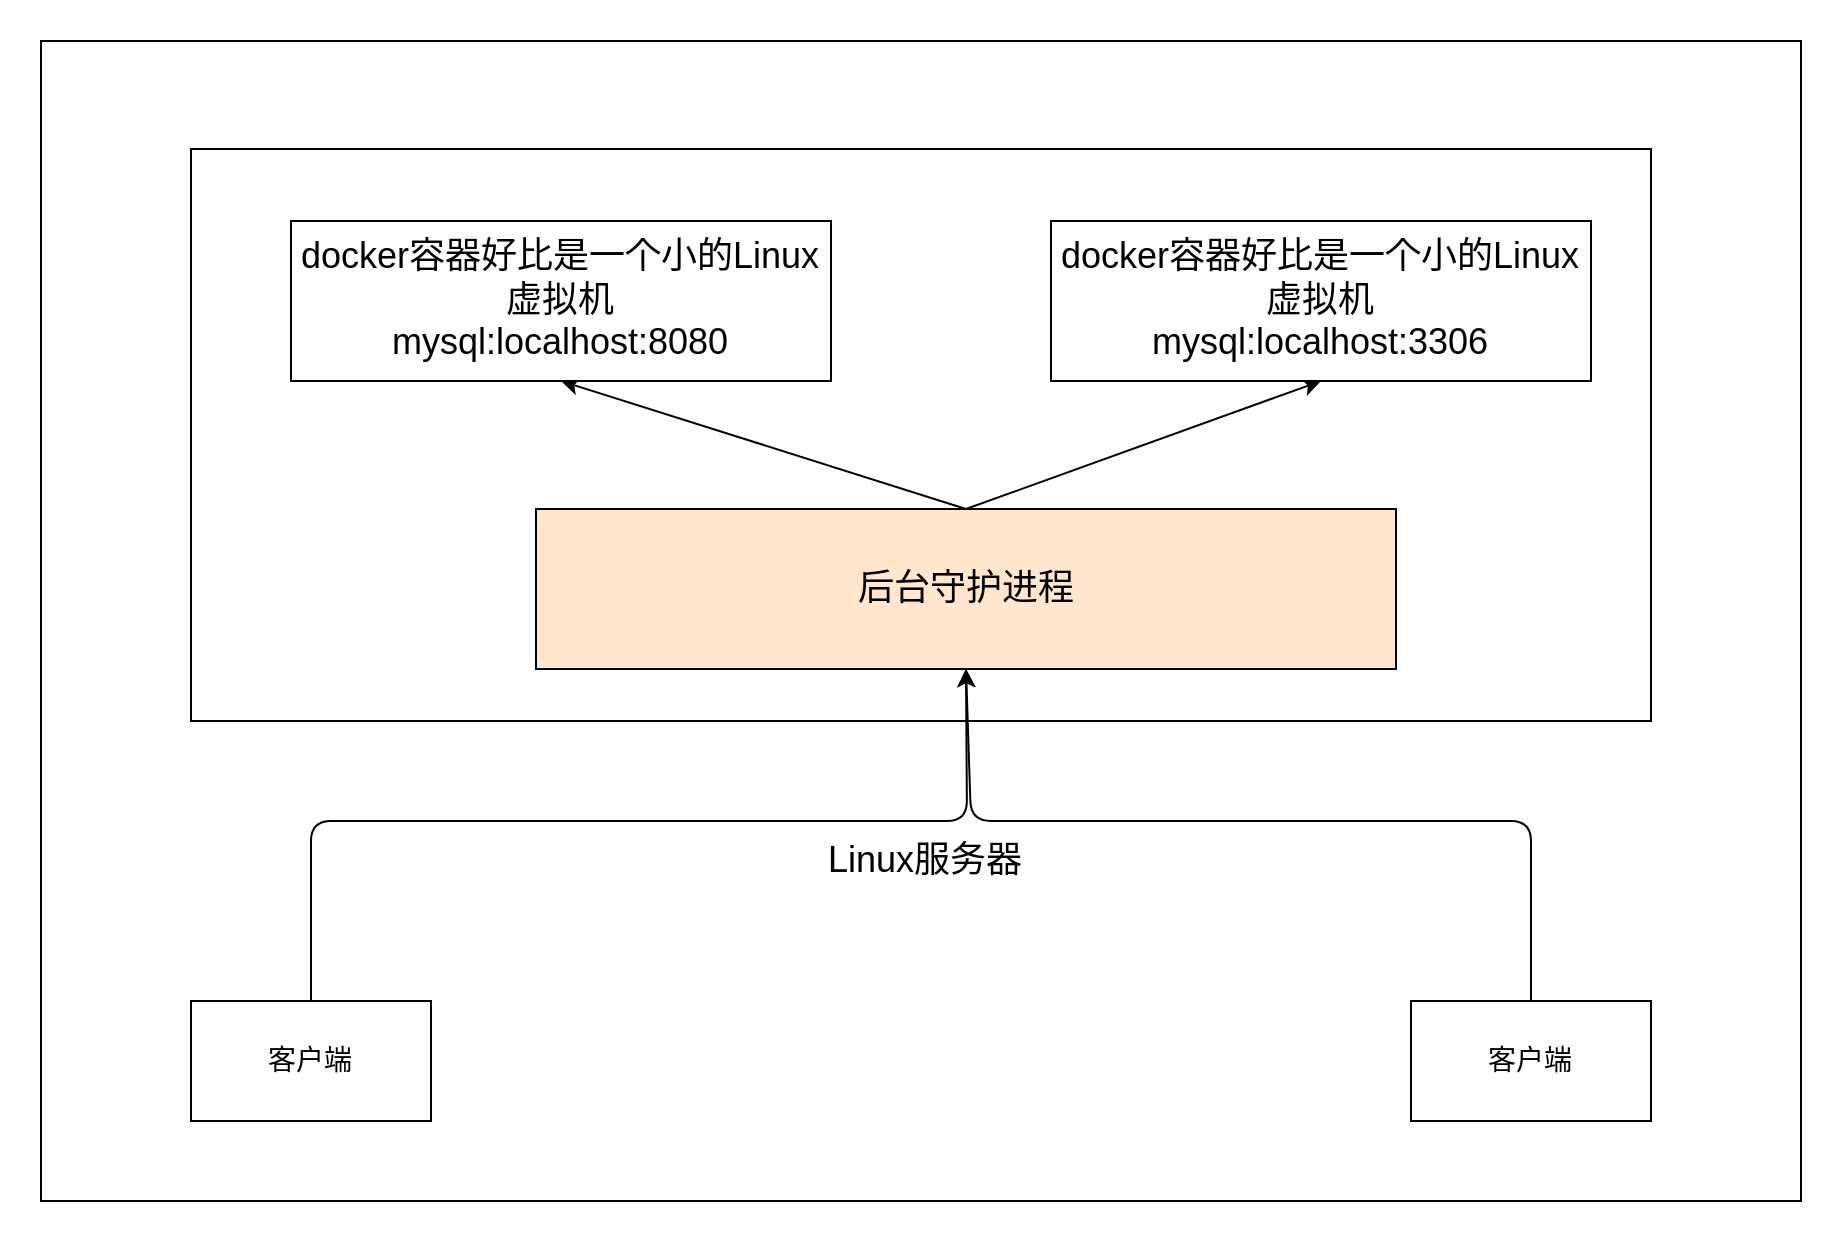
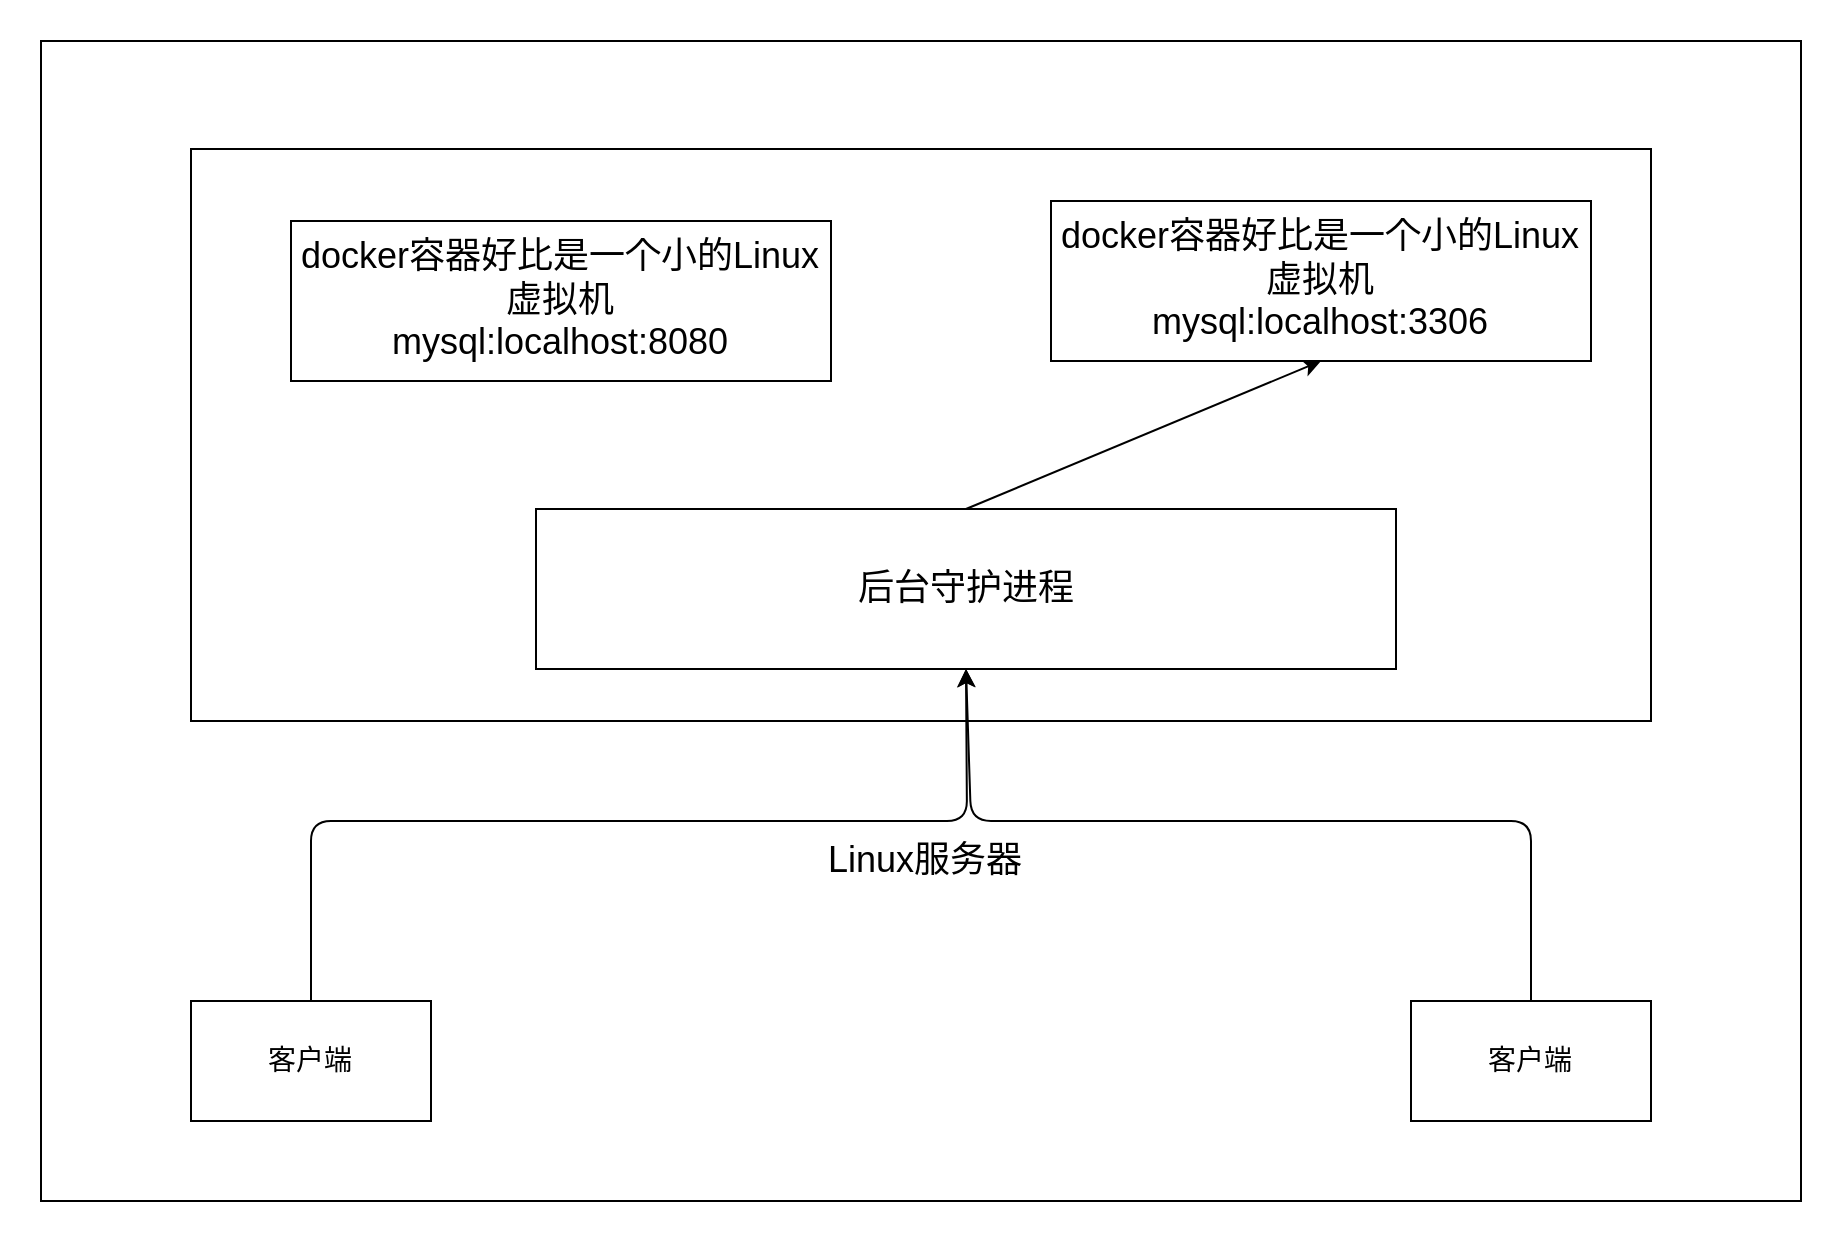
(1321, 301) -> (1321, 281)
(770, 447) -> none
(966, 589) -> (966, 589)
